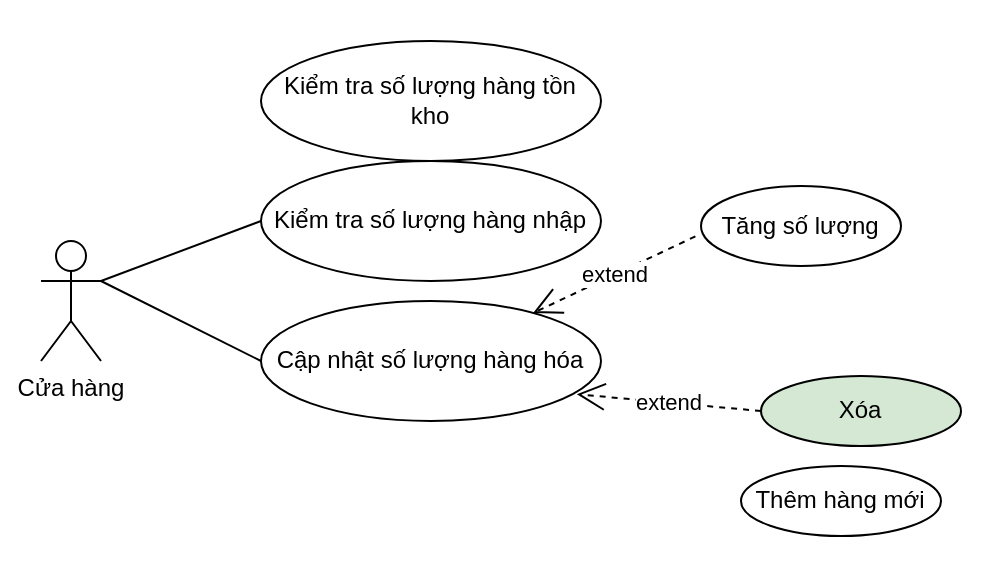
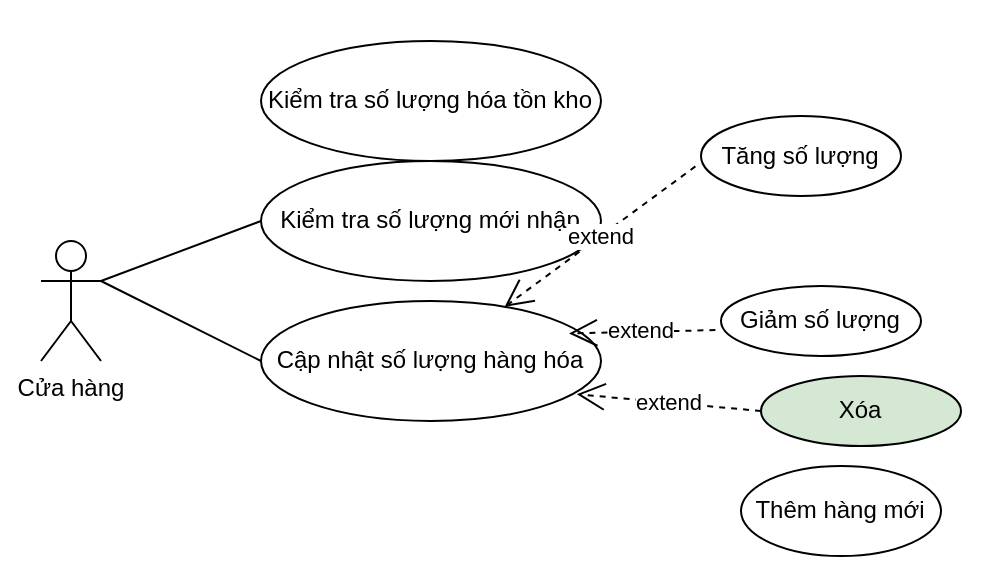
(431, 101) -> (431, 101)
(431, 221) -> (431, 221)
(801, 226) -> (801, 156)
none -> (821, 321)
none -> (645, 332)
(841, 501) -> (841, 511)
